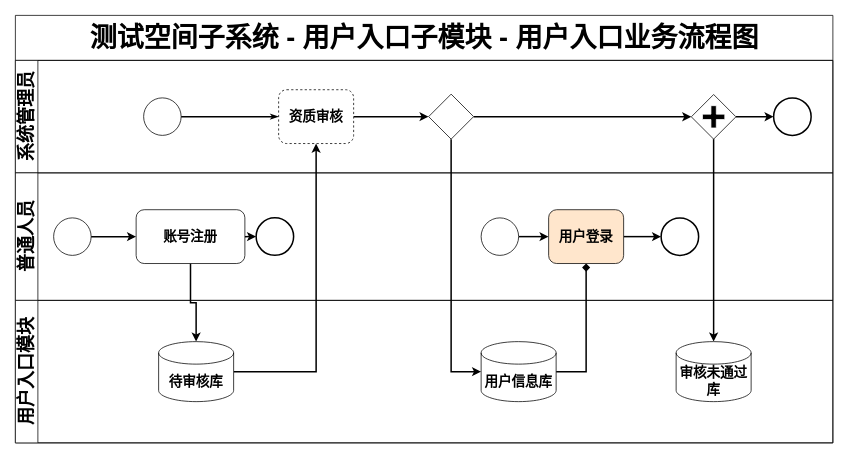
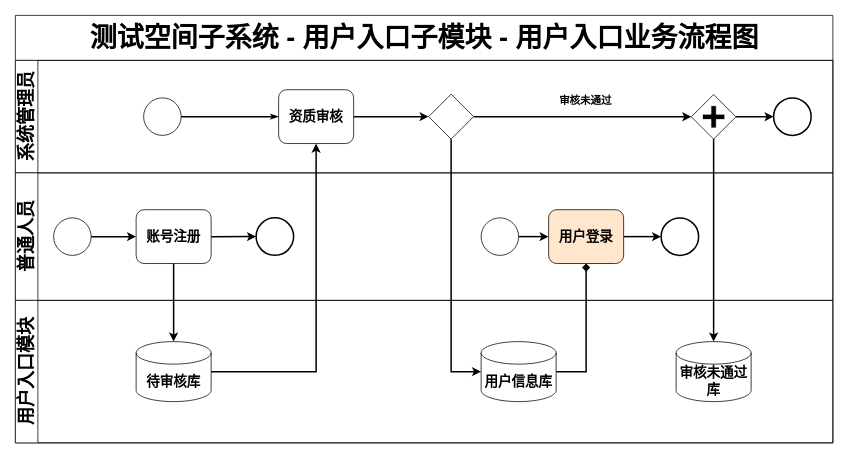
none -> (586, 101)
(316, 117) -> (316, 117)
(191, 237) -> (174, 237)
(196, 372) -> (174, 372)
